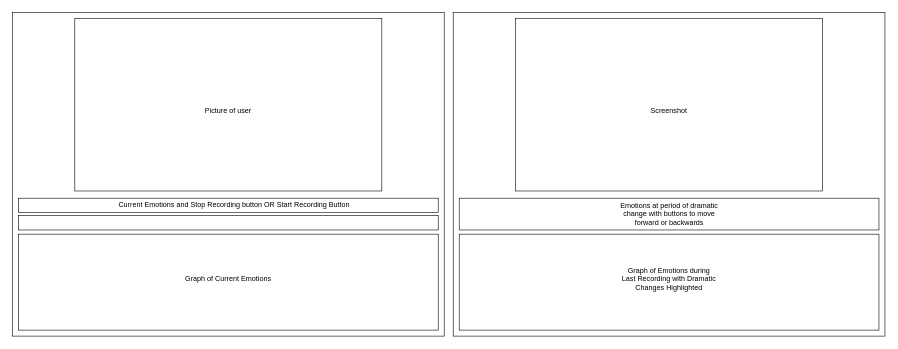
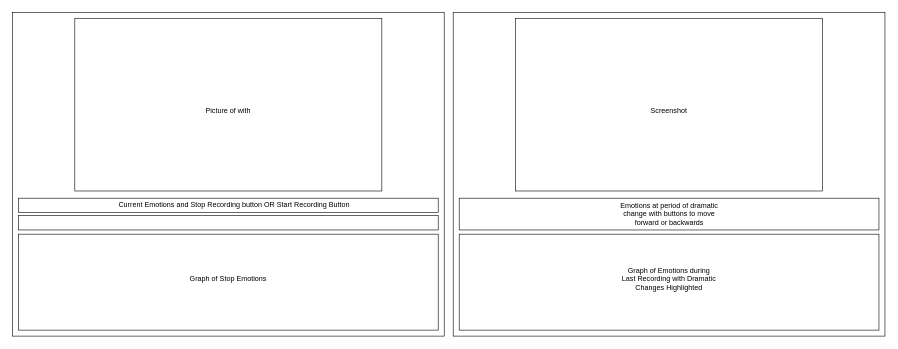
(228, 111) -> (228, 111)
(228, 279) -> (228, 279)
